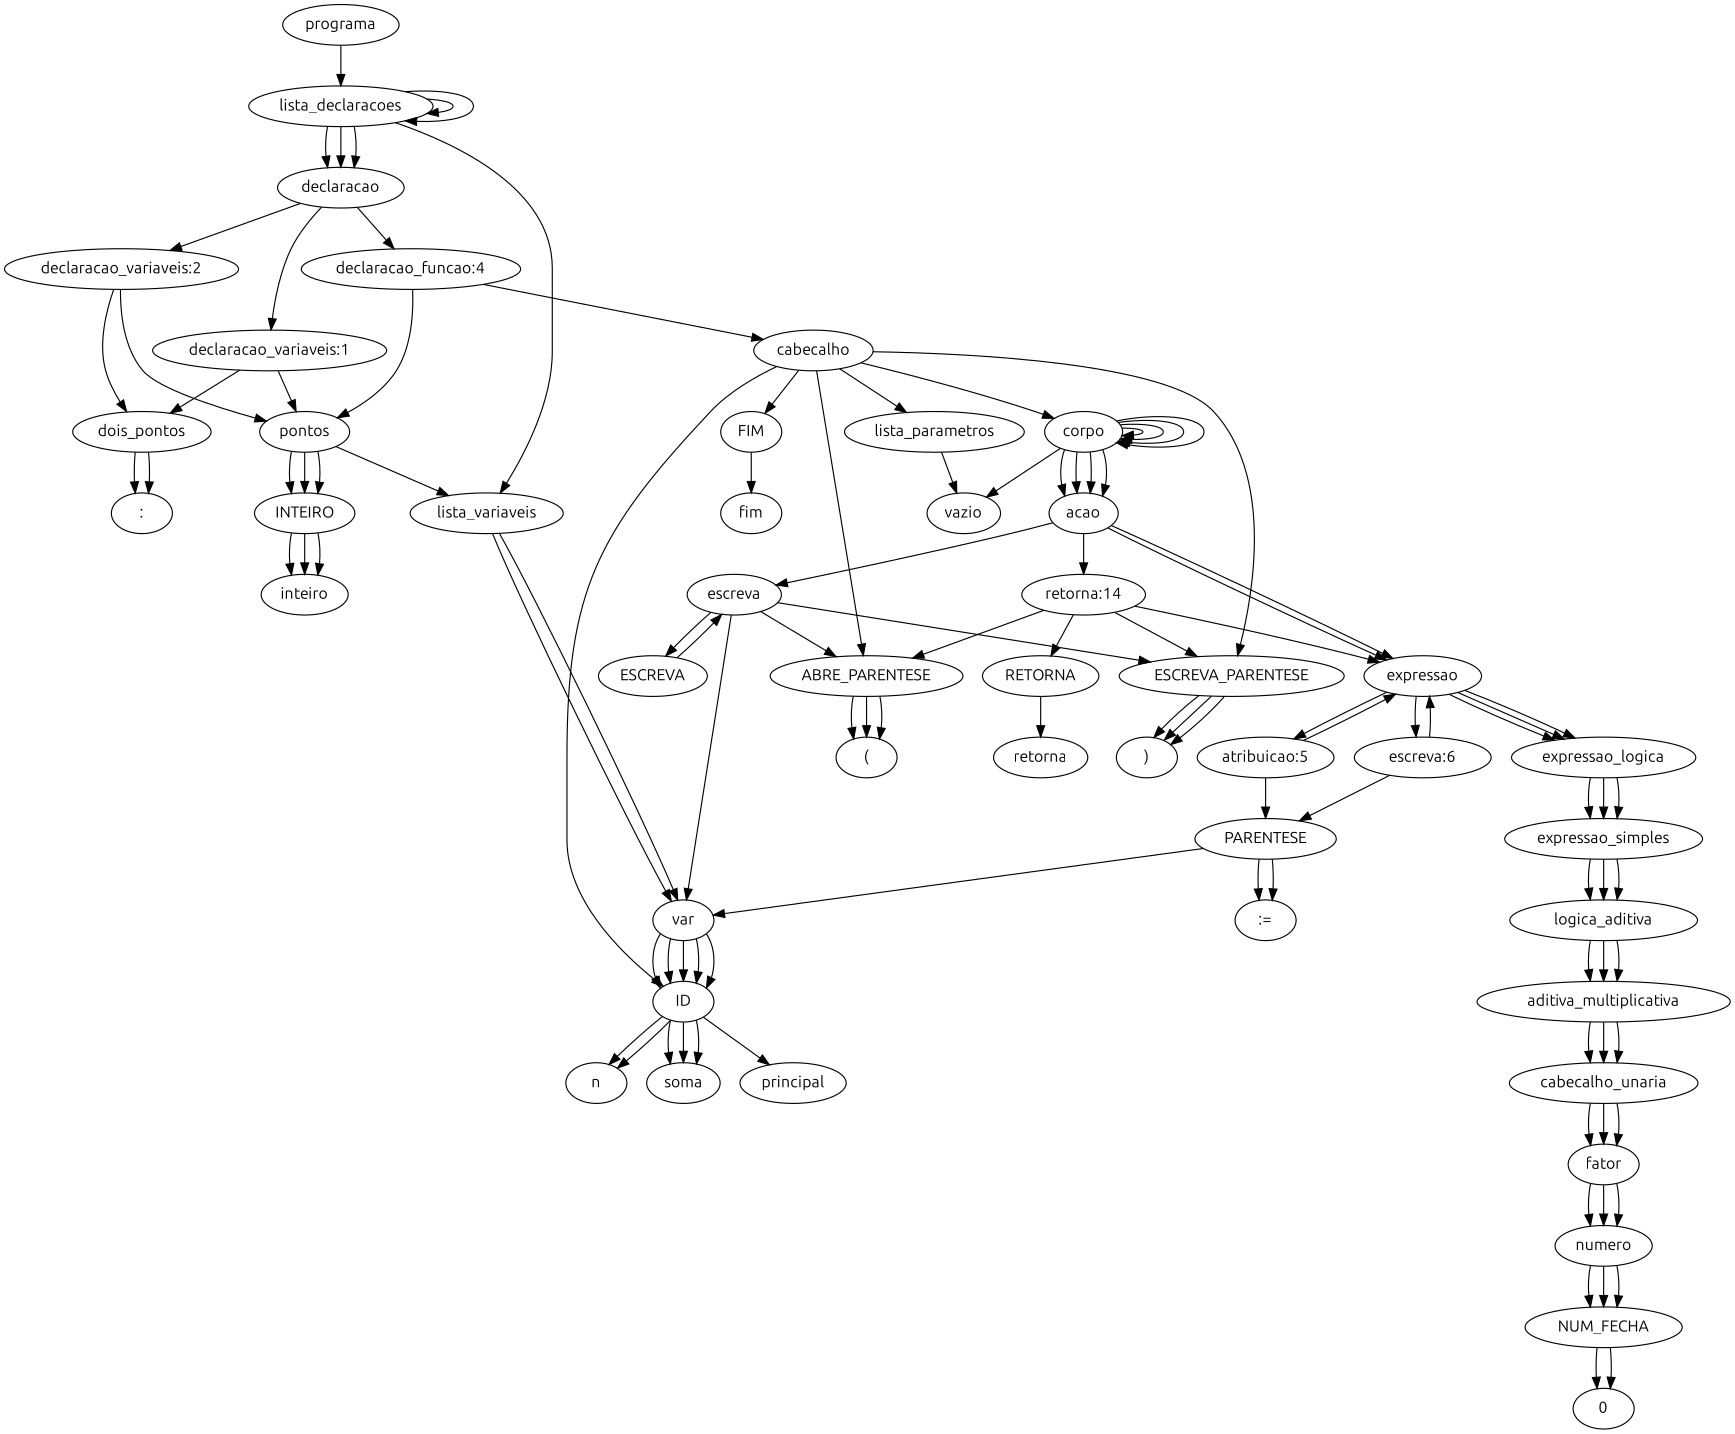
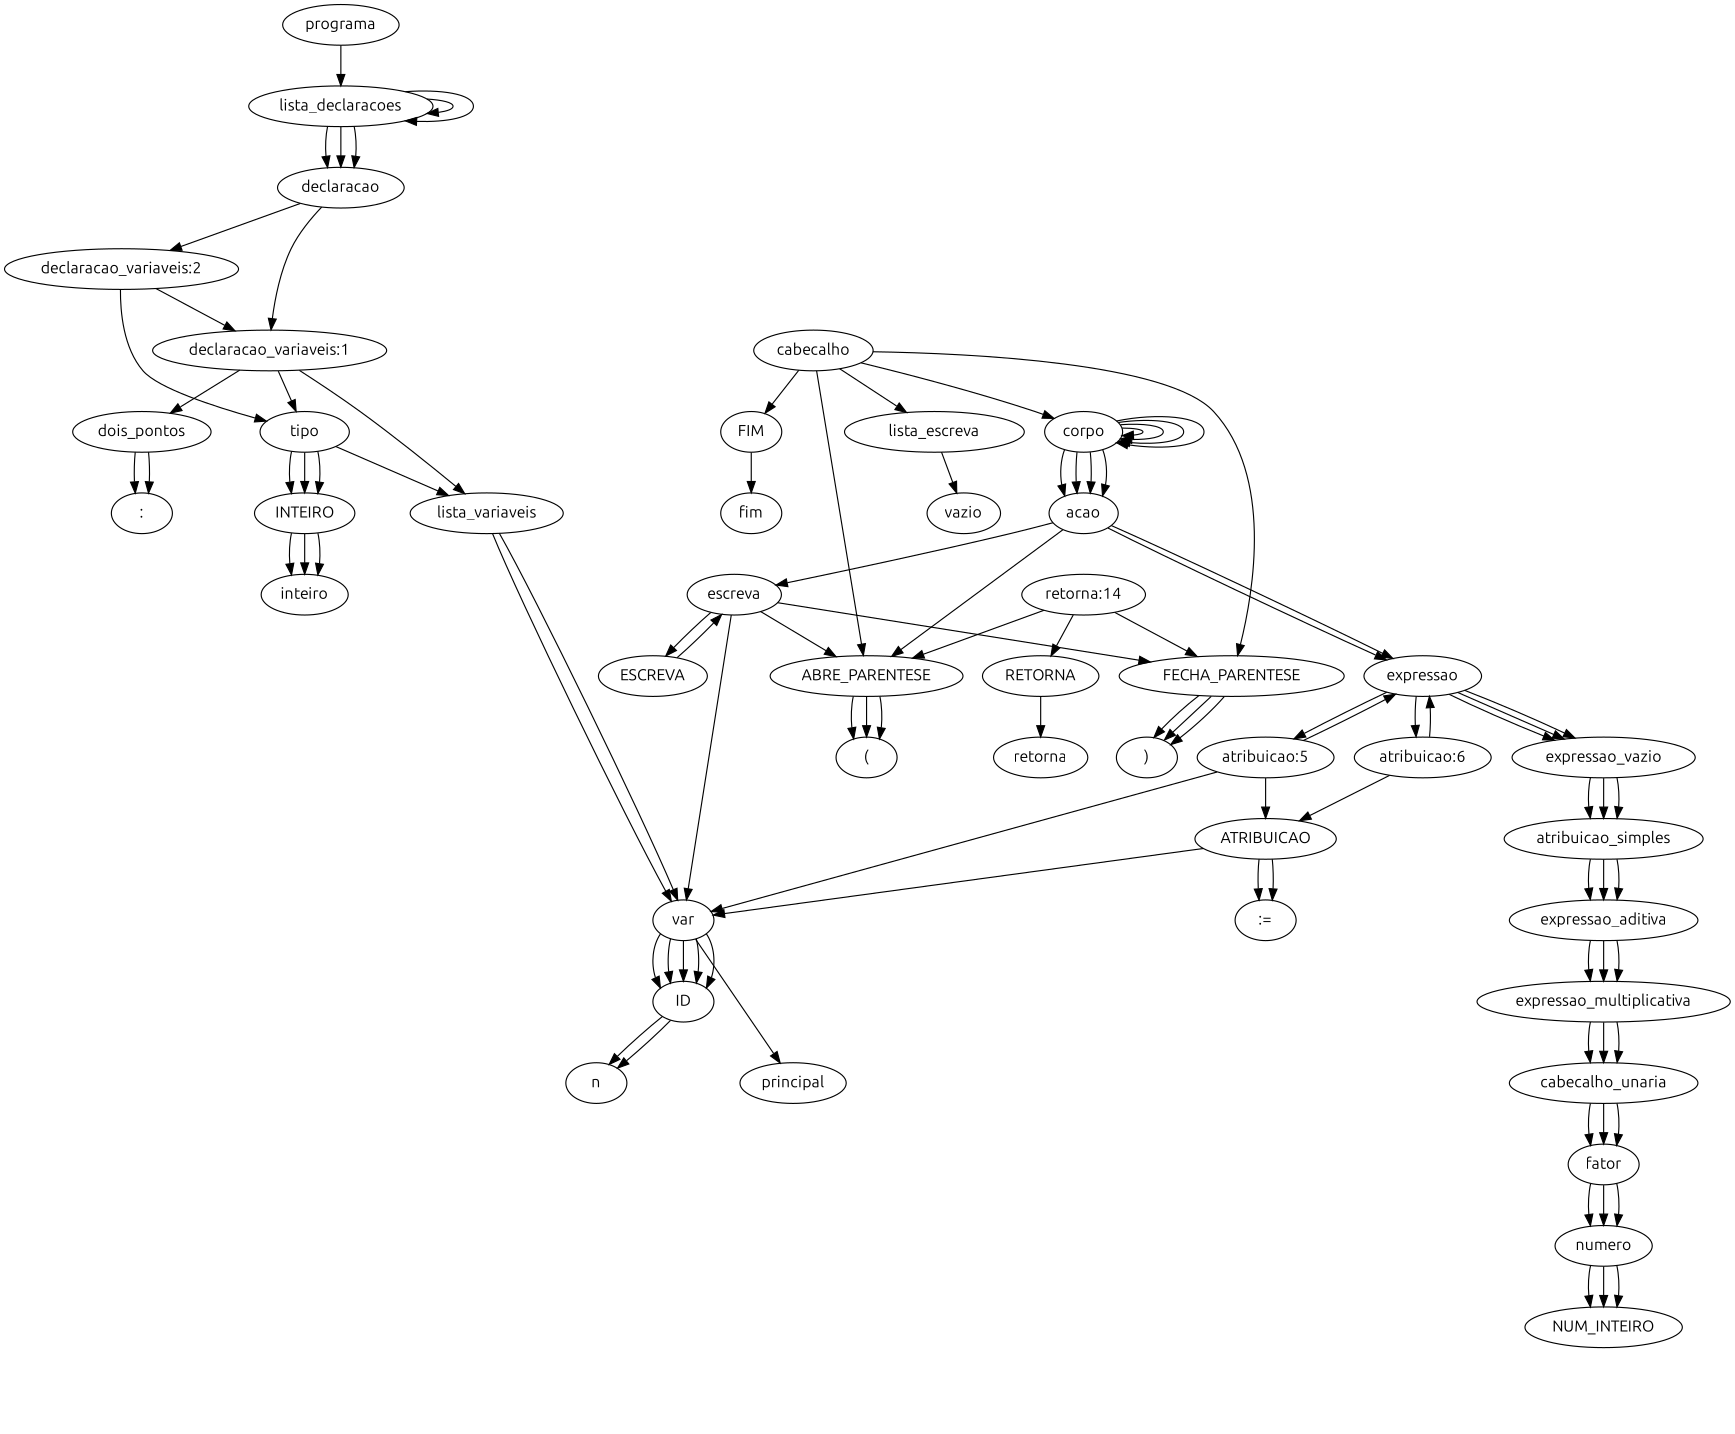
(552, 267) -> (380, 426)
(411, 269) -> none
(103, 347) -> (190, 307)
(305, 432) -> (305, 432)
(934, 432) -> (934, 432)
(1028, 470) -> none
(1084, 548) -> (982, 590)
(1252, 631) -> none
(573, 649) -> none
(1232, 676) -> (1232, 676)
(1423, 757) -> (1423, 757)
(1604, 757) -> (1604, 757)
(1266, 839) -> (1266, 839)
(1604, 839) -> (1604, 839)
none -> (970, 840)
(1604, 920) -> (1604, 920)
(1604, 1002) -> (1604, 1002)
(732, 1038) -> (735, 996)
(683, 1083) -> none
(1604, 1327) -> (1604, 1327)
(1604, 1409) -> none
